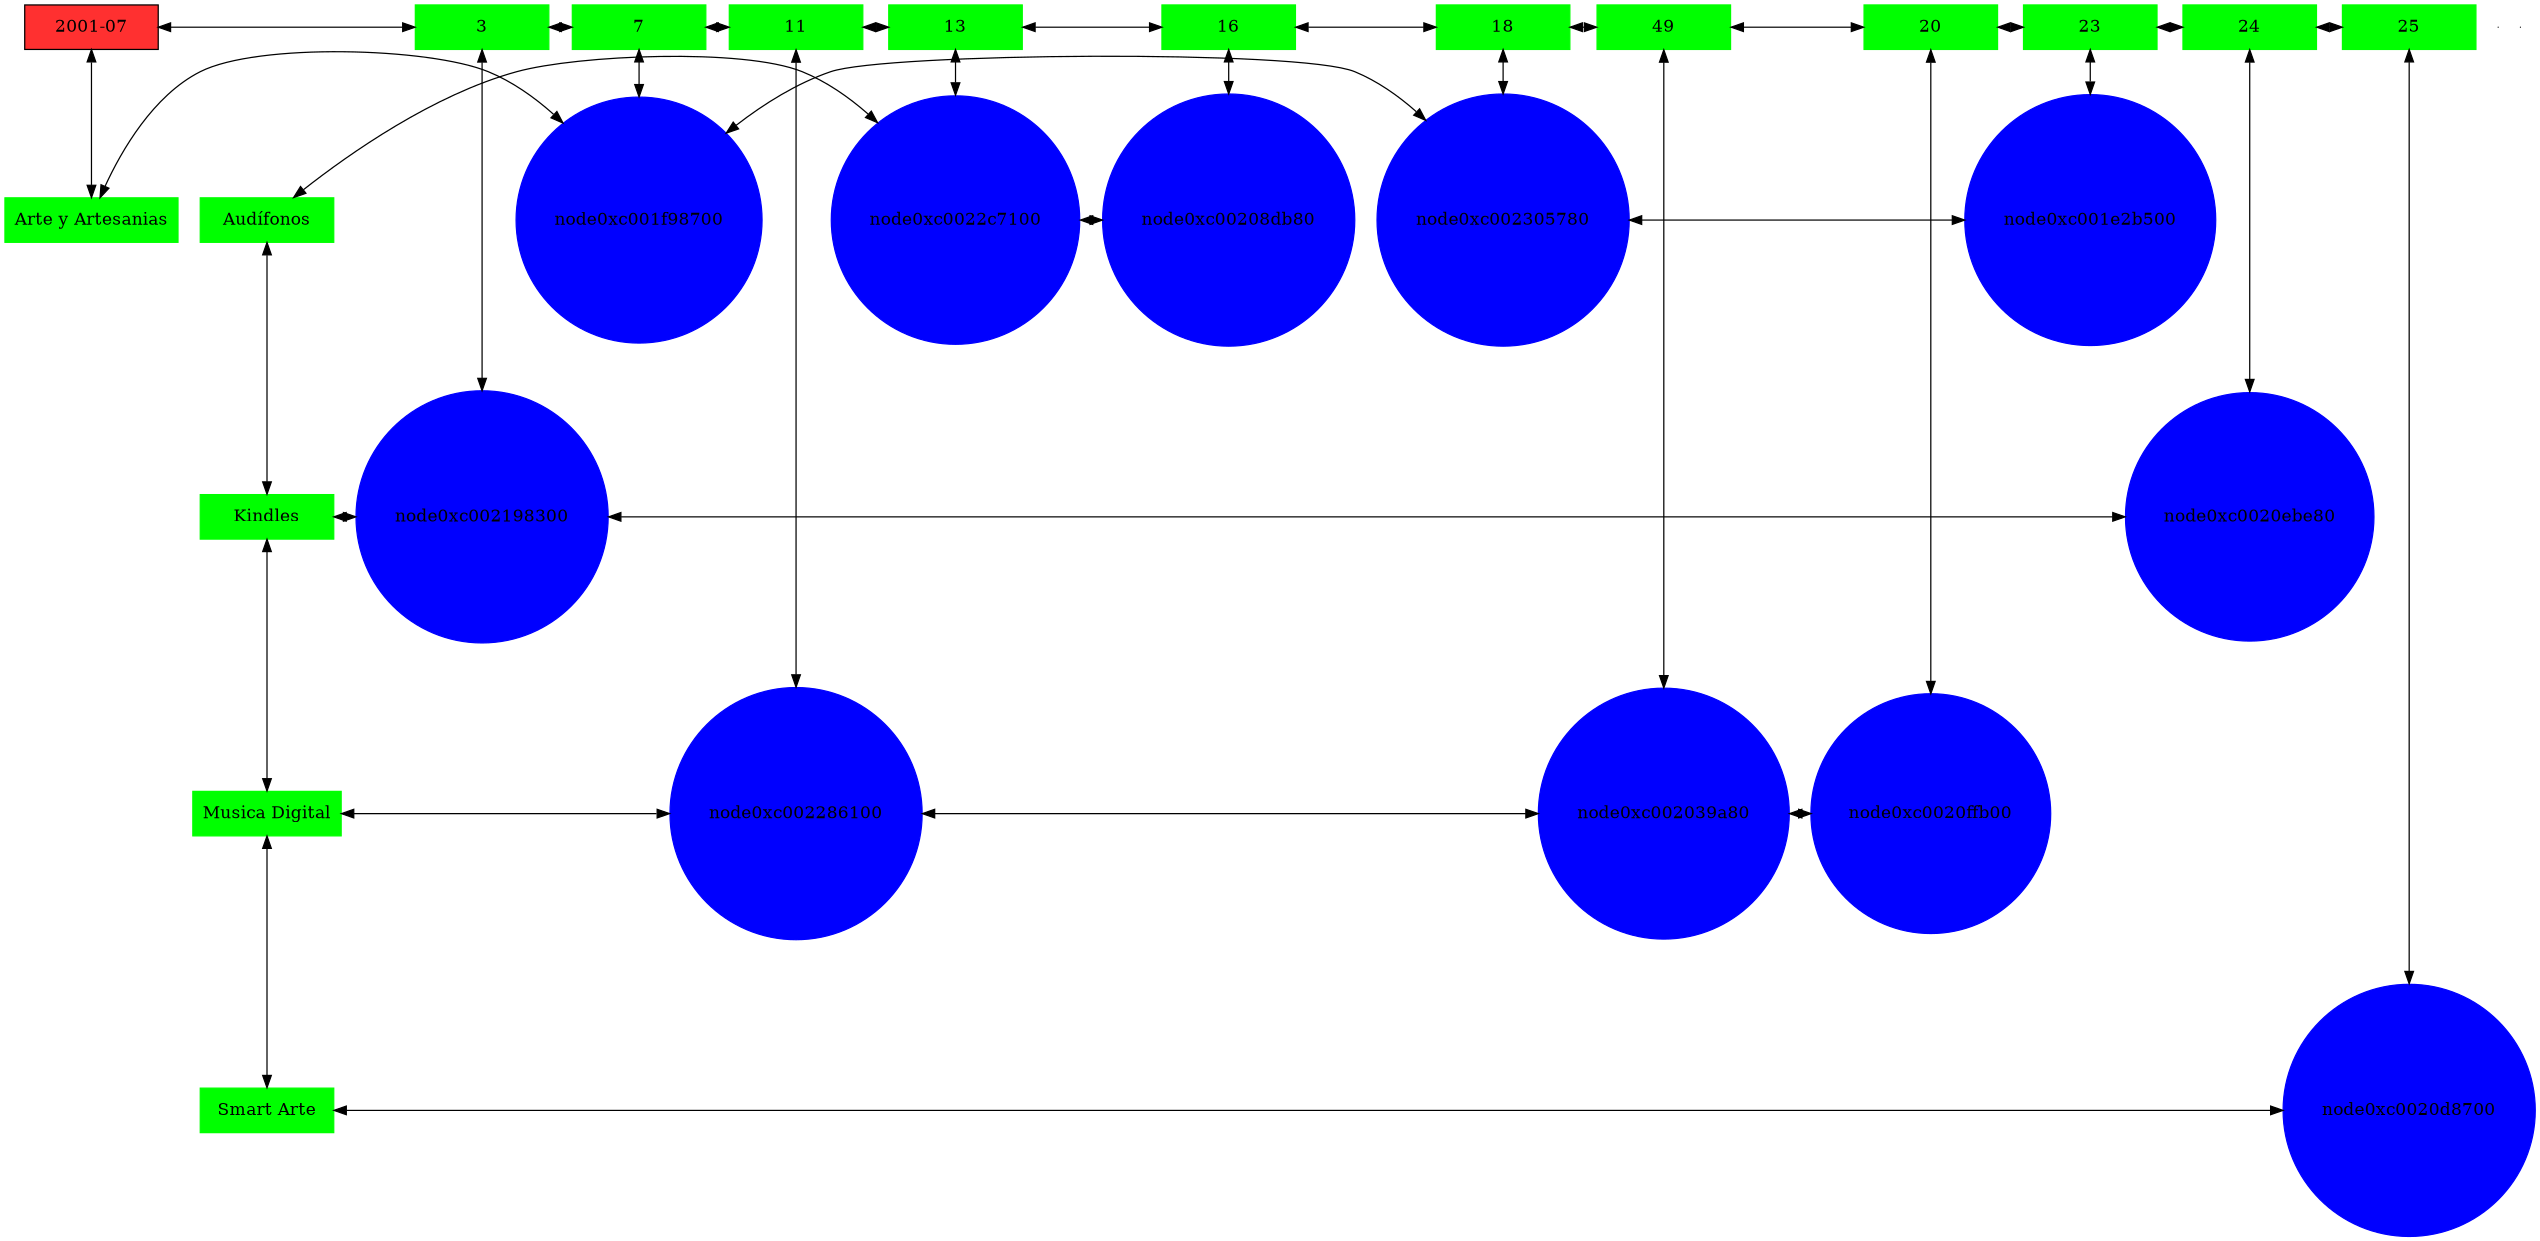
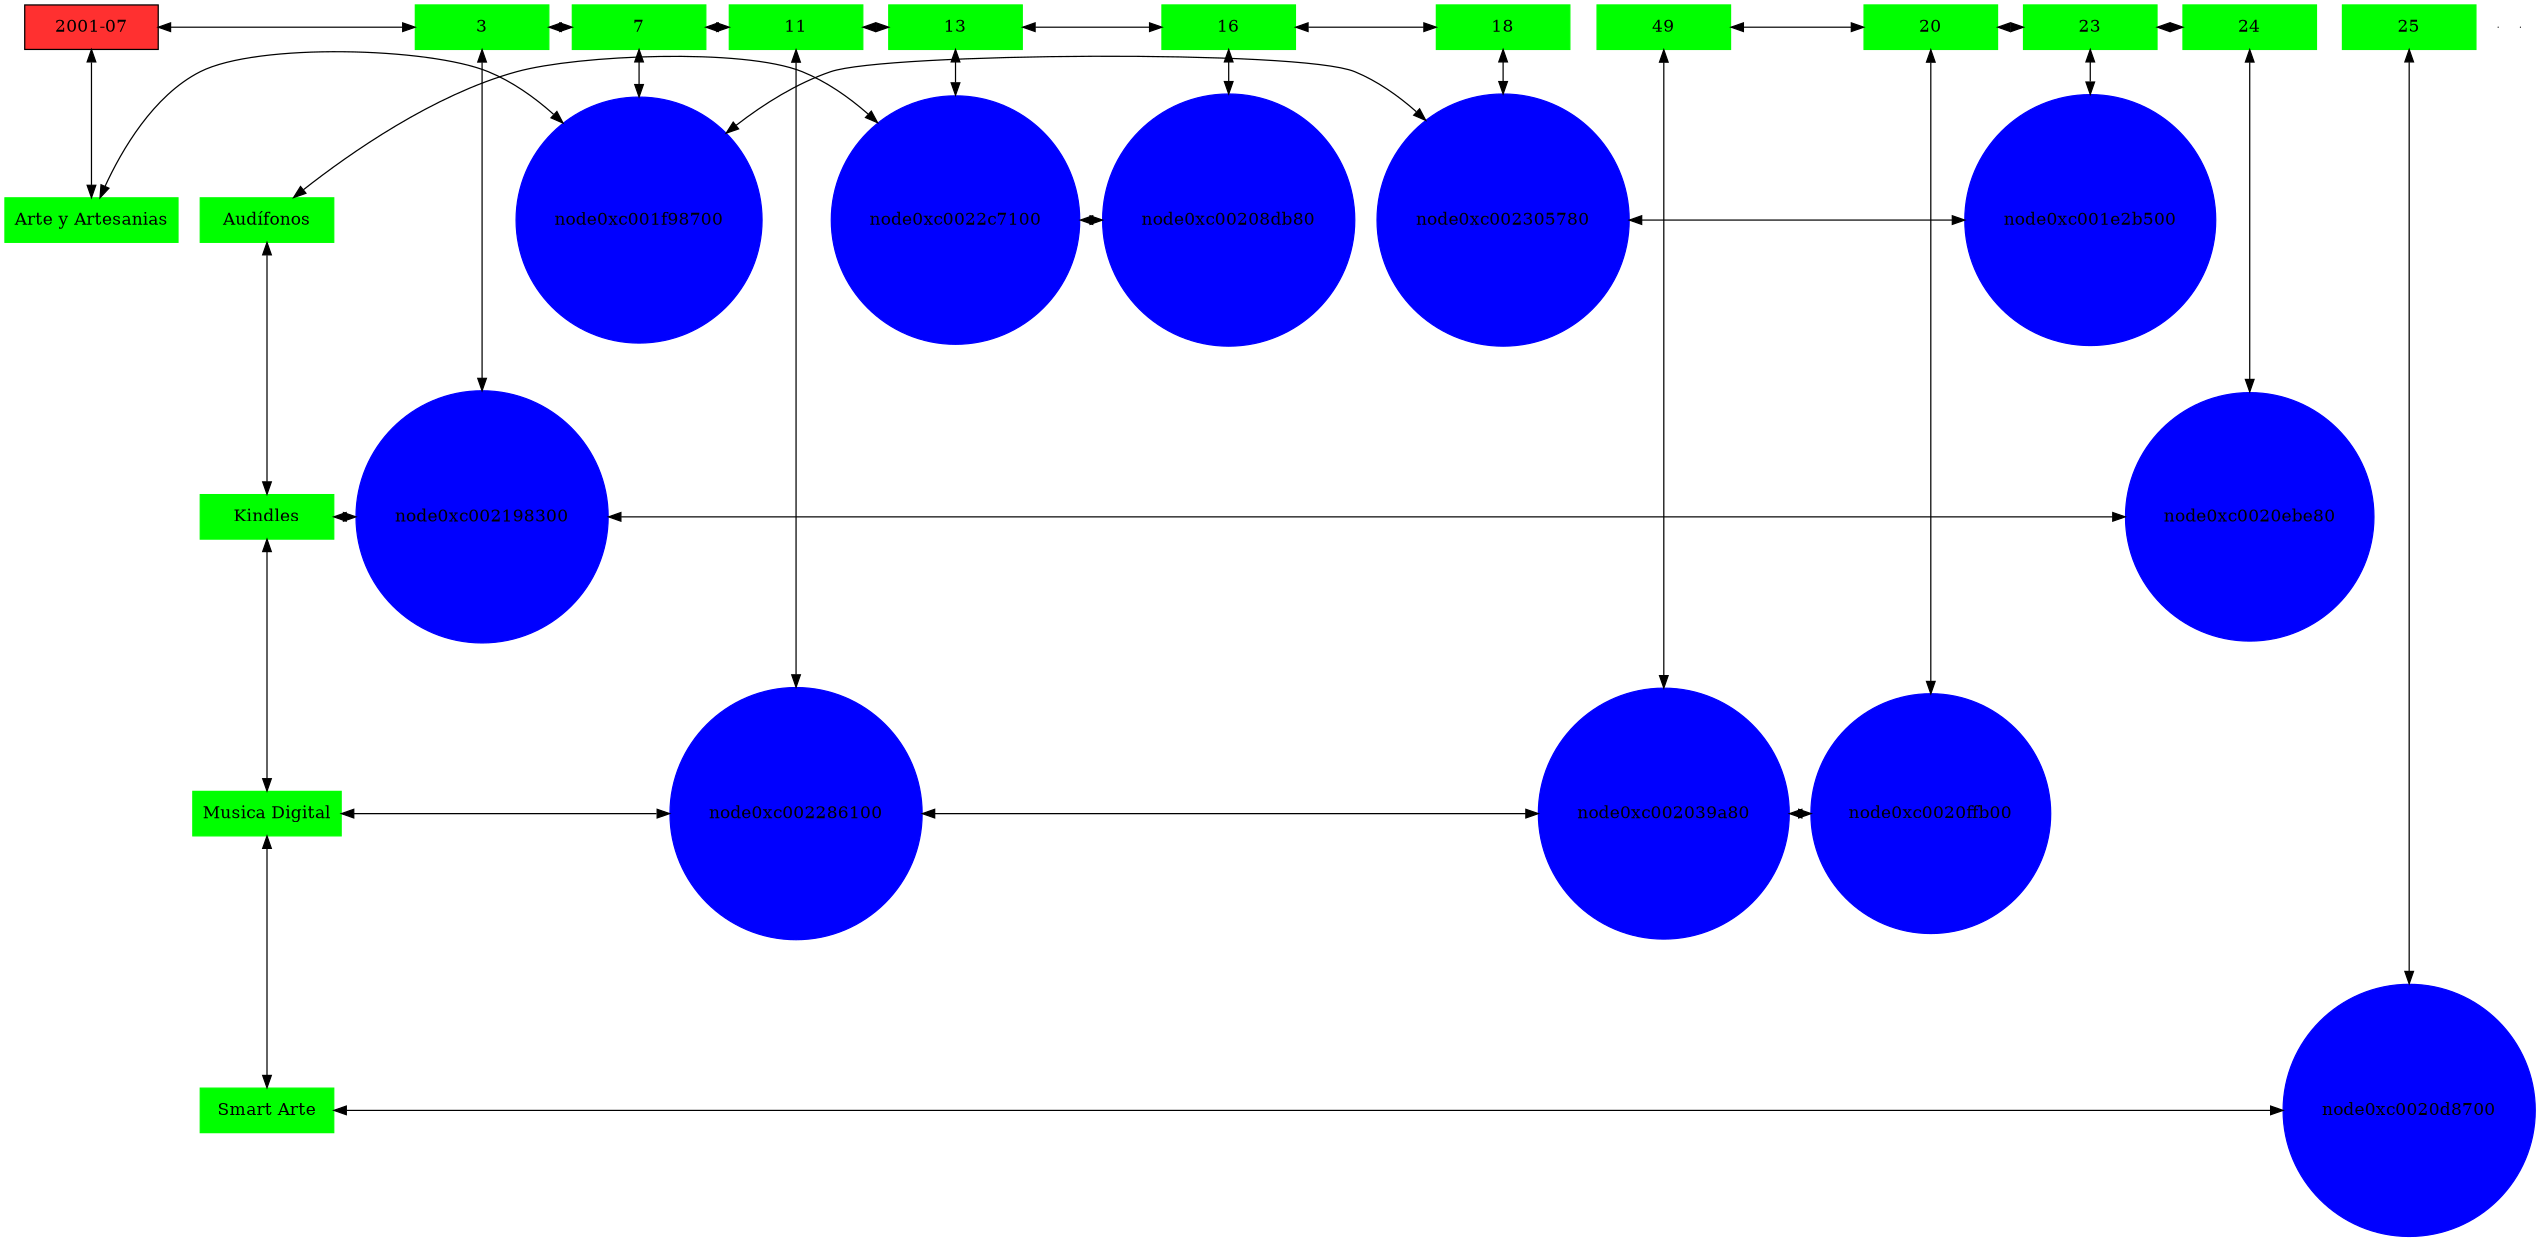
(1583, 27) -> none
(2330, 27) -> none
